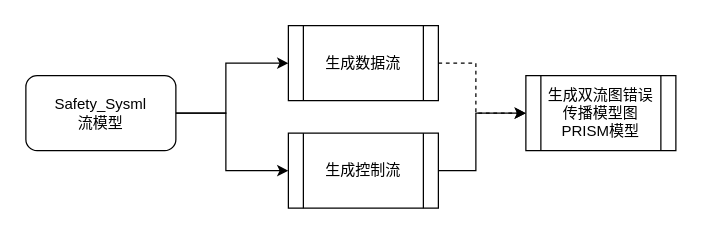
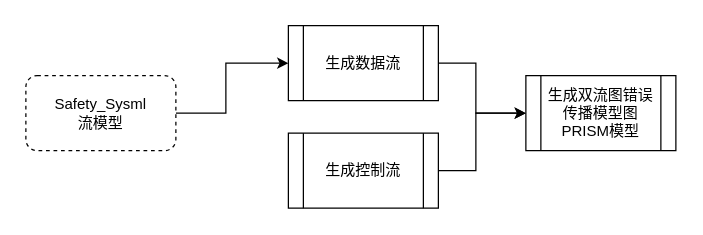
(476, 69) -> (476, 69)
(101, 113) -> (101, 113)
(226, 170) -> none
